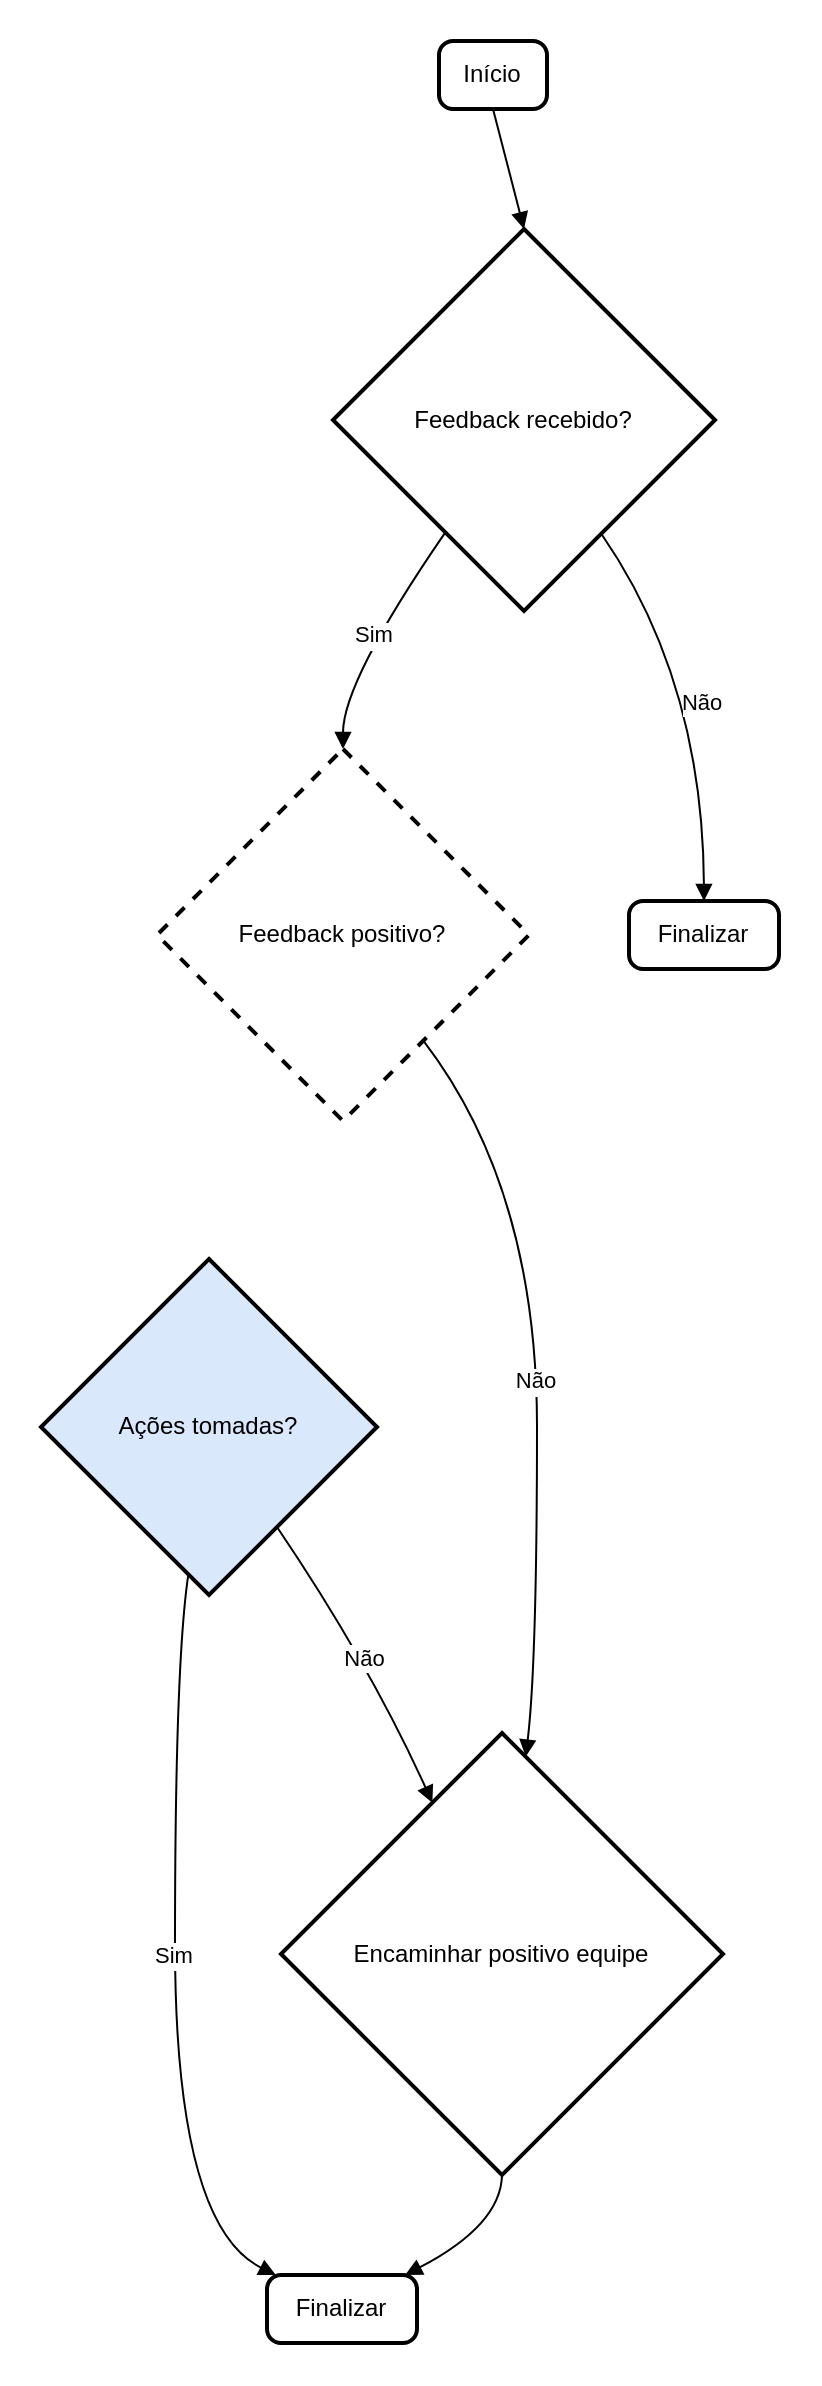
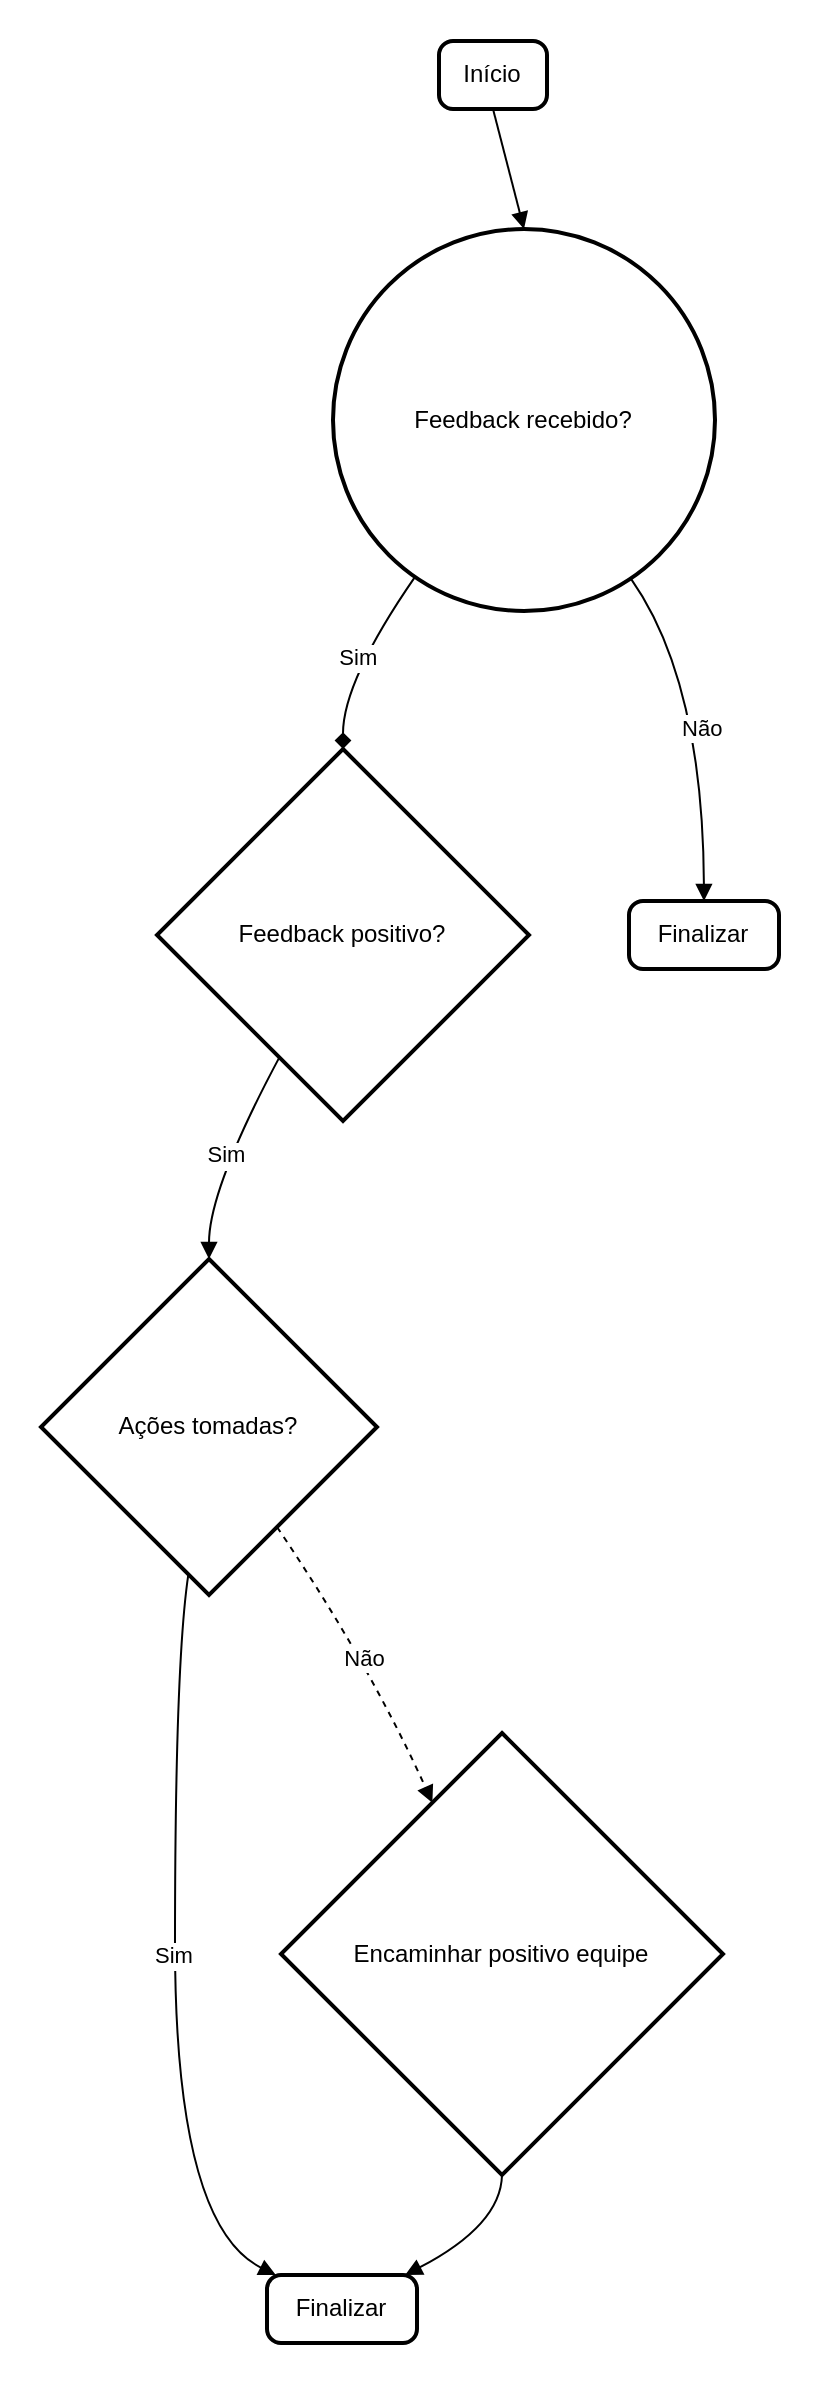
(524, 420) -> (524, 420)
(343, 731) -> (343, 732)
(343, 935) -> (343, 935)
none -> (235, 1148)
(536, 1378) -> none
(209, 1427) -> (209, 1427)
(316, 1587) -> (316, 1587)
